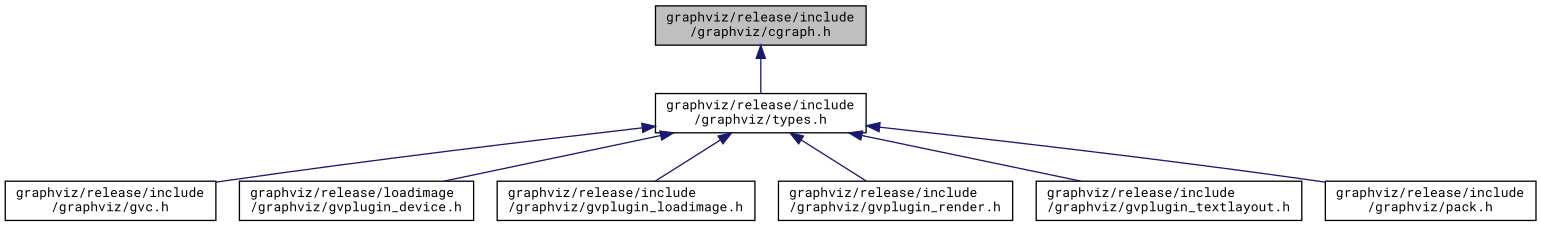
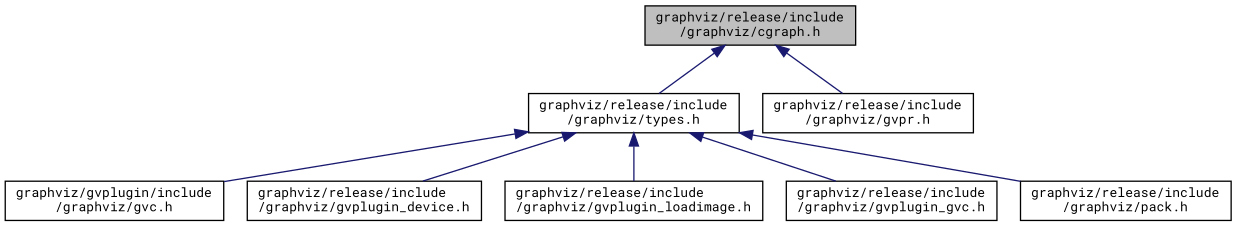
none -> (868, 113)
(111, 201) -> (114, 201)
(357, 201) -> (364, 201)
(896, 201) -> (892, 201)
(1169, 201) -> none
